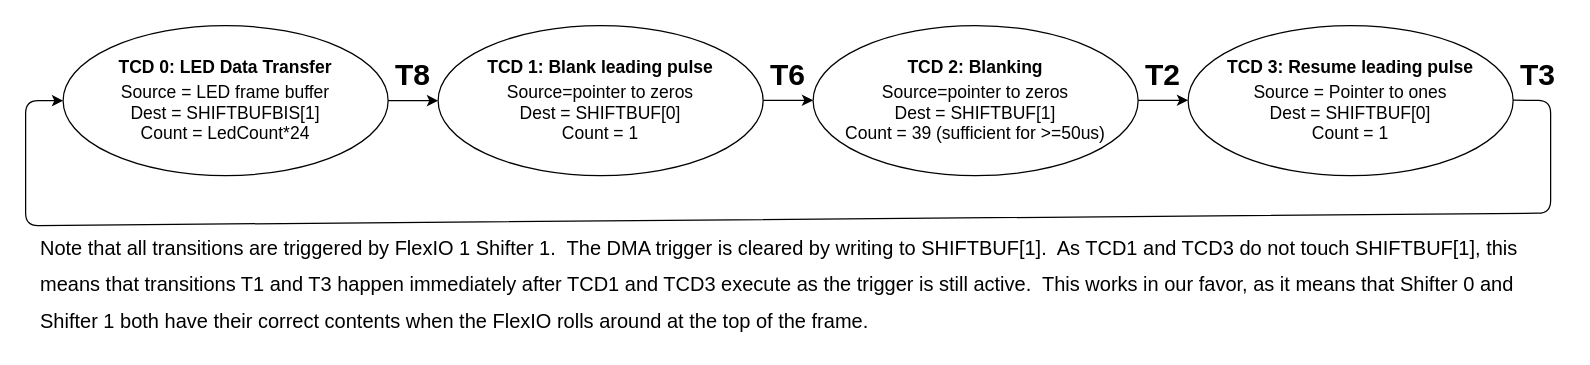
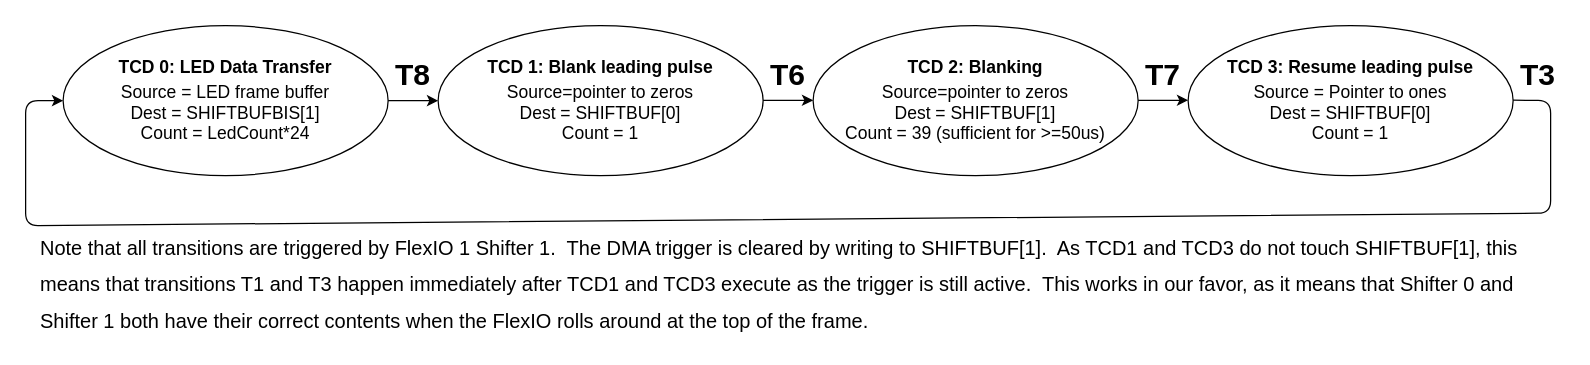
(1163, 76) -> (1163, 76)
